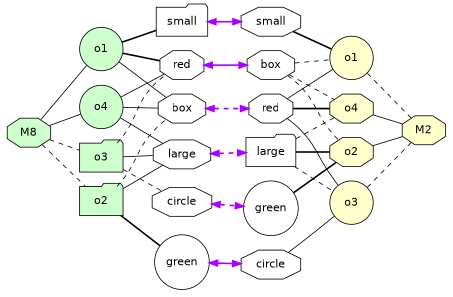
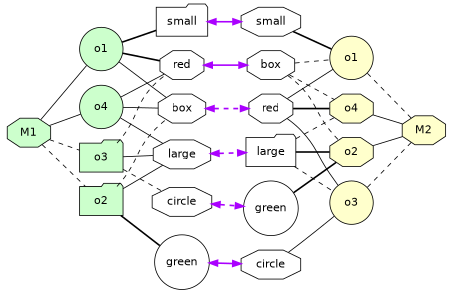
(29, 133) -> (29, 133)
